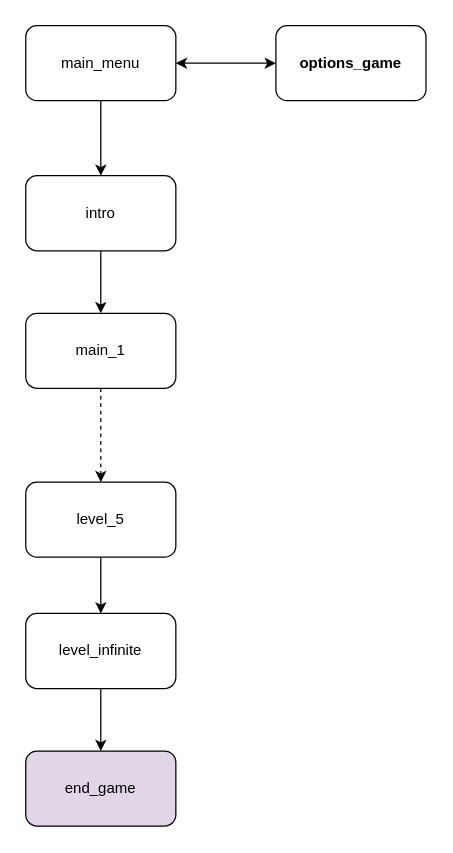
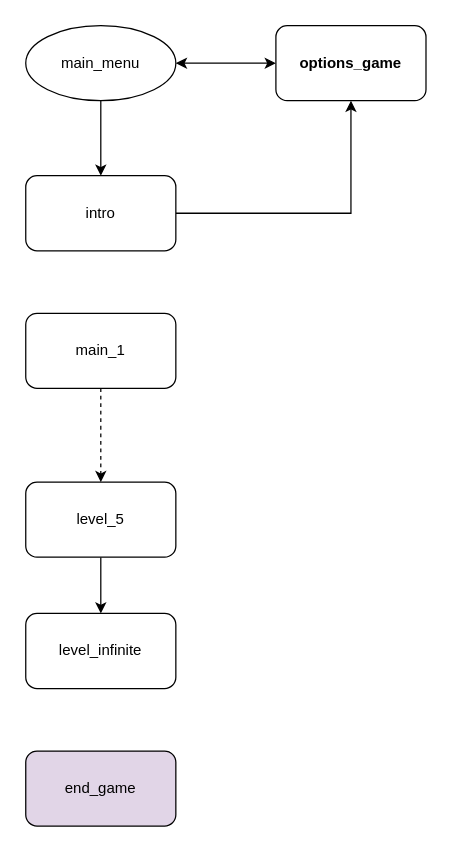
(101, 63) -> (101, 63)
(101, 278) -> (315, 213)
(101, 715) -> none
